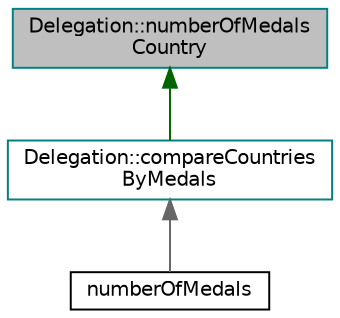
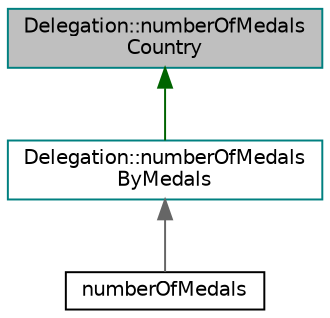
(170, 170) -> (165, 170)
